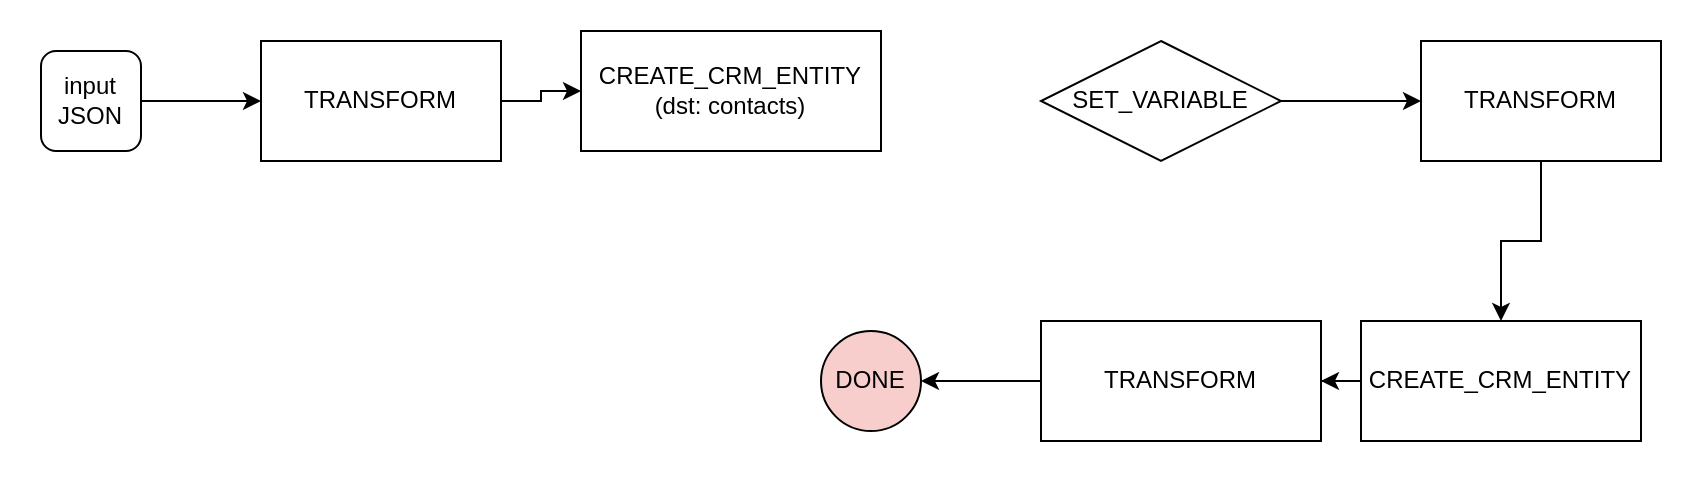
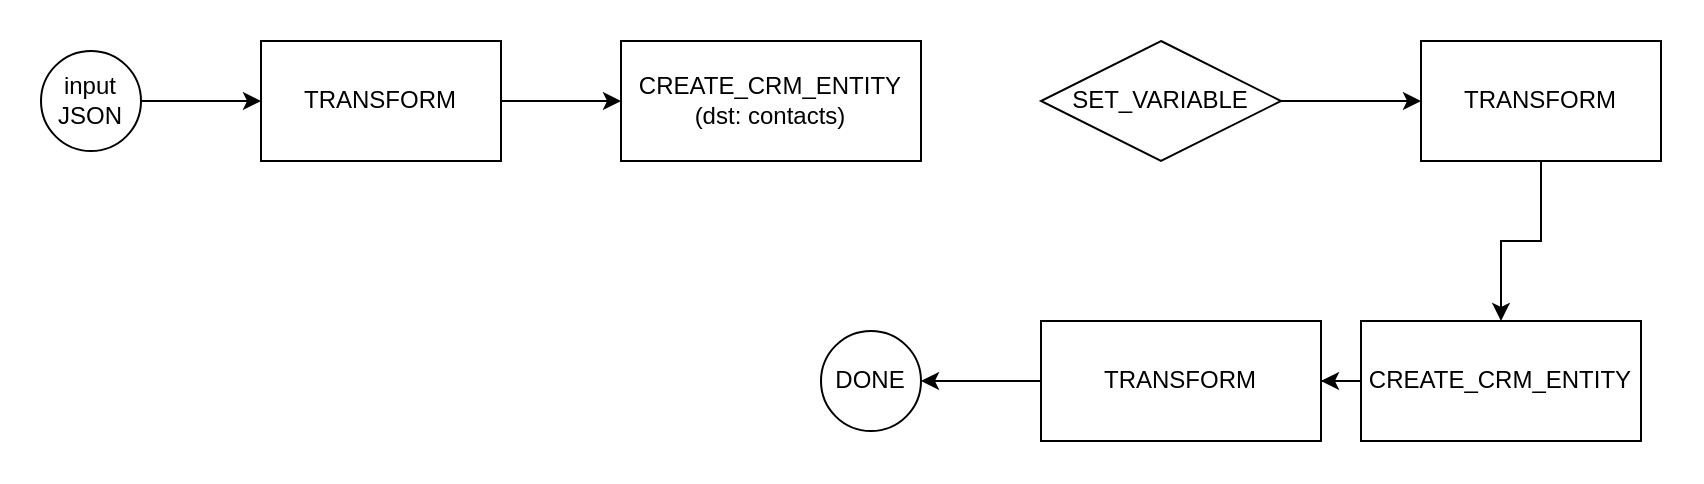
(731, 91) -> (771, 101)
(91, 101) -> (91, 101)
(871, 381) -> (871, 381)
